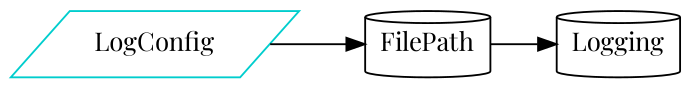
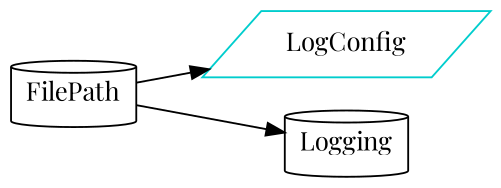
(308, 44) -> (164, 78)
